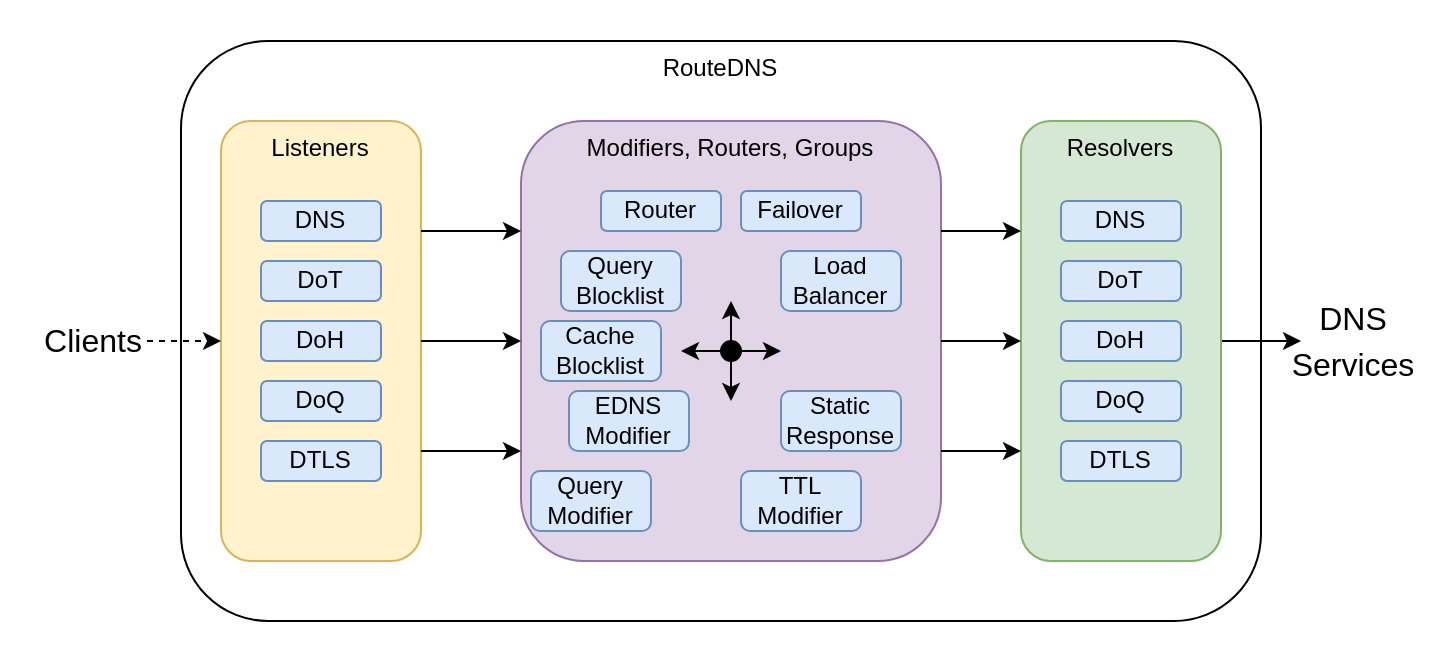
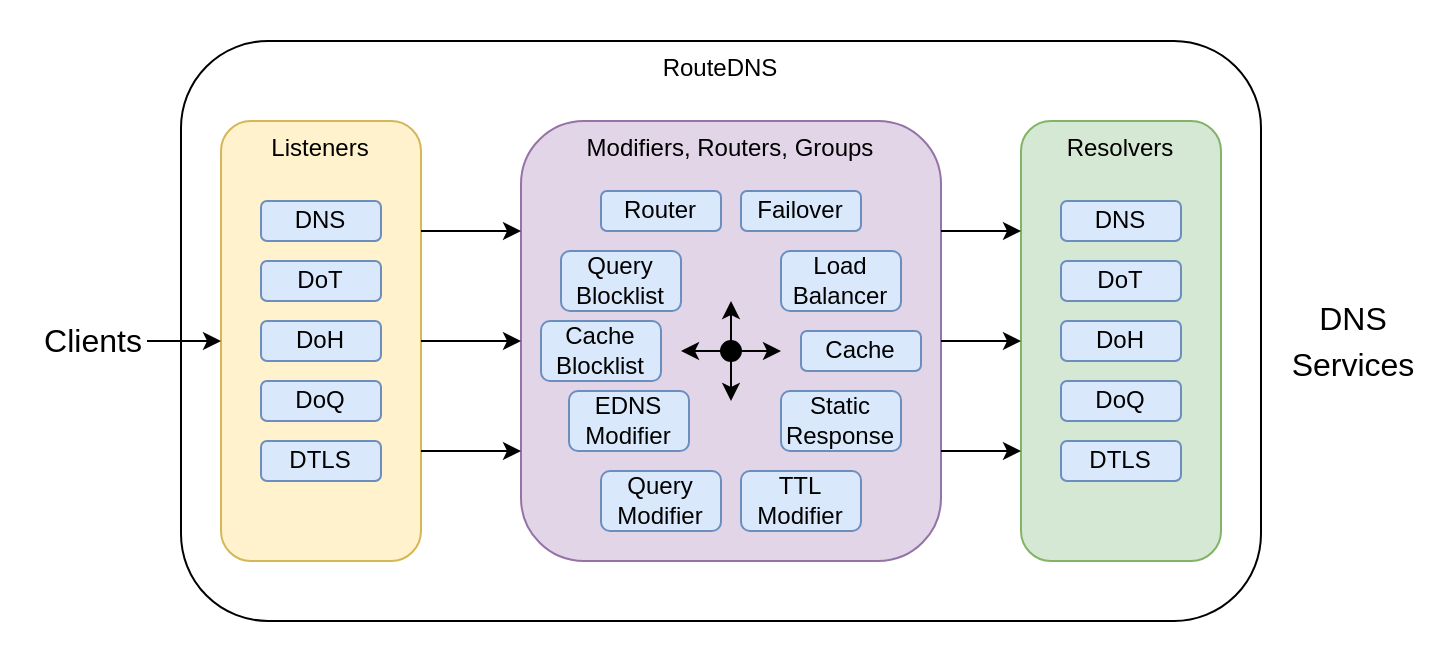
(179, 341) -> (179, 341)
(1254, 341) -> none
none -> (861, 351)
(591, 501) -> (661, 501)
